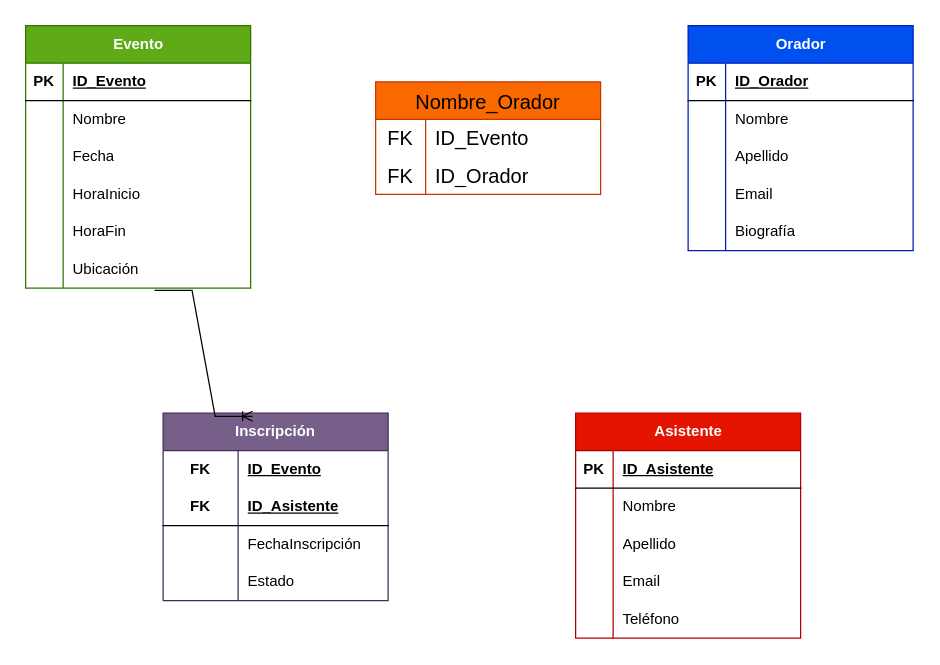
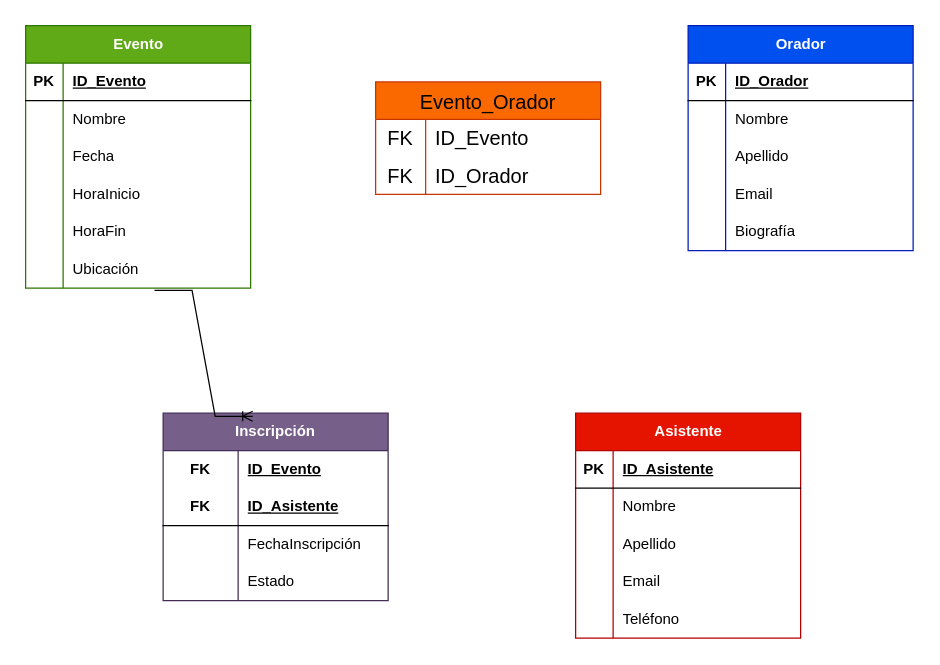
(488, 102) -> (488, 102)
